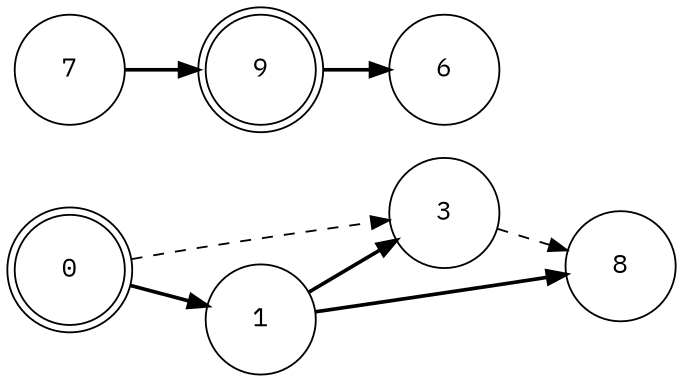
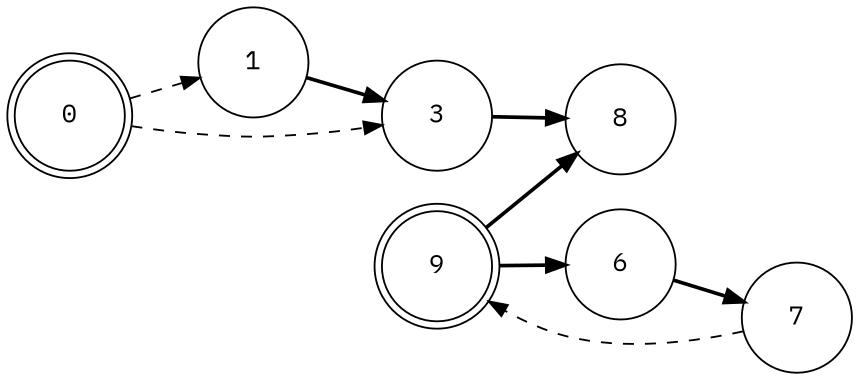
(152, 70) -> (621, 344)
(524, 237) -> (520, 117)
none -> (700, 288)
(160, 293) -> (156, 91)
(432, 295) -> (524, 197)
